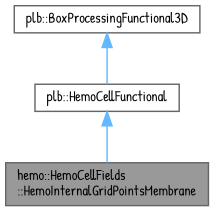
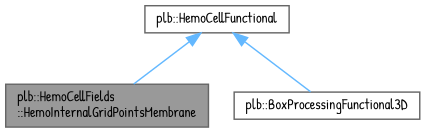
(107, 66) -> (278, 67)
(107, 184) -> (107, 106)
